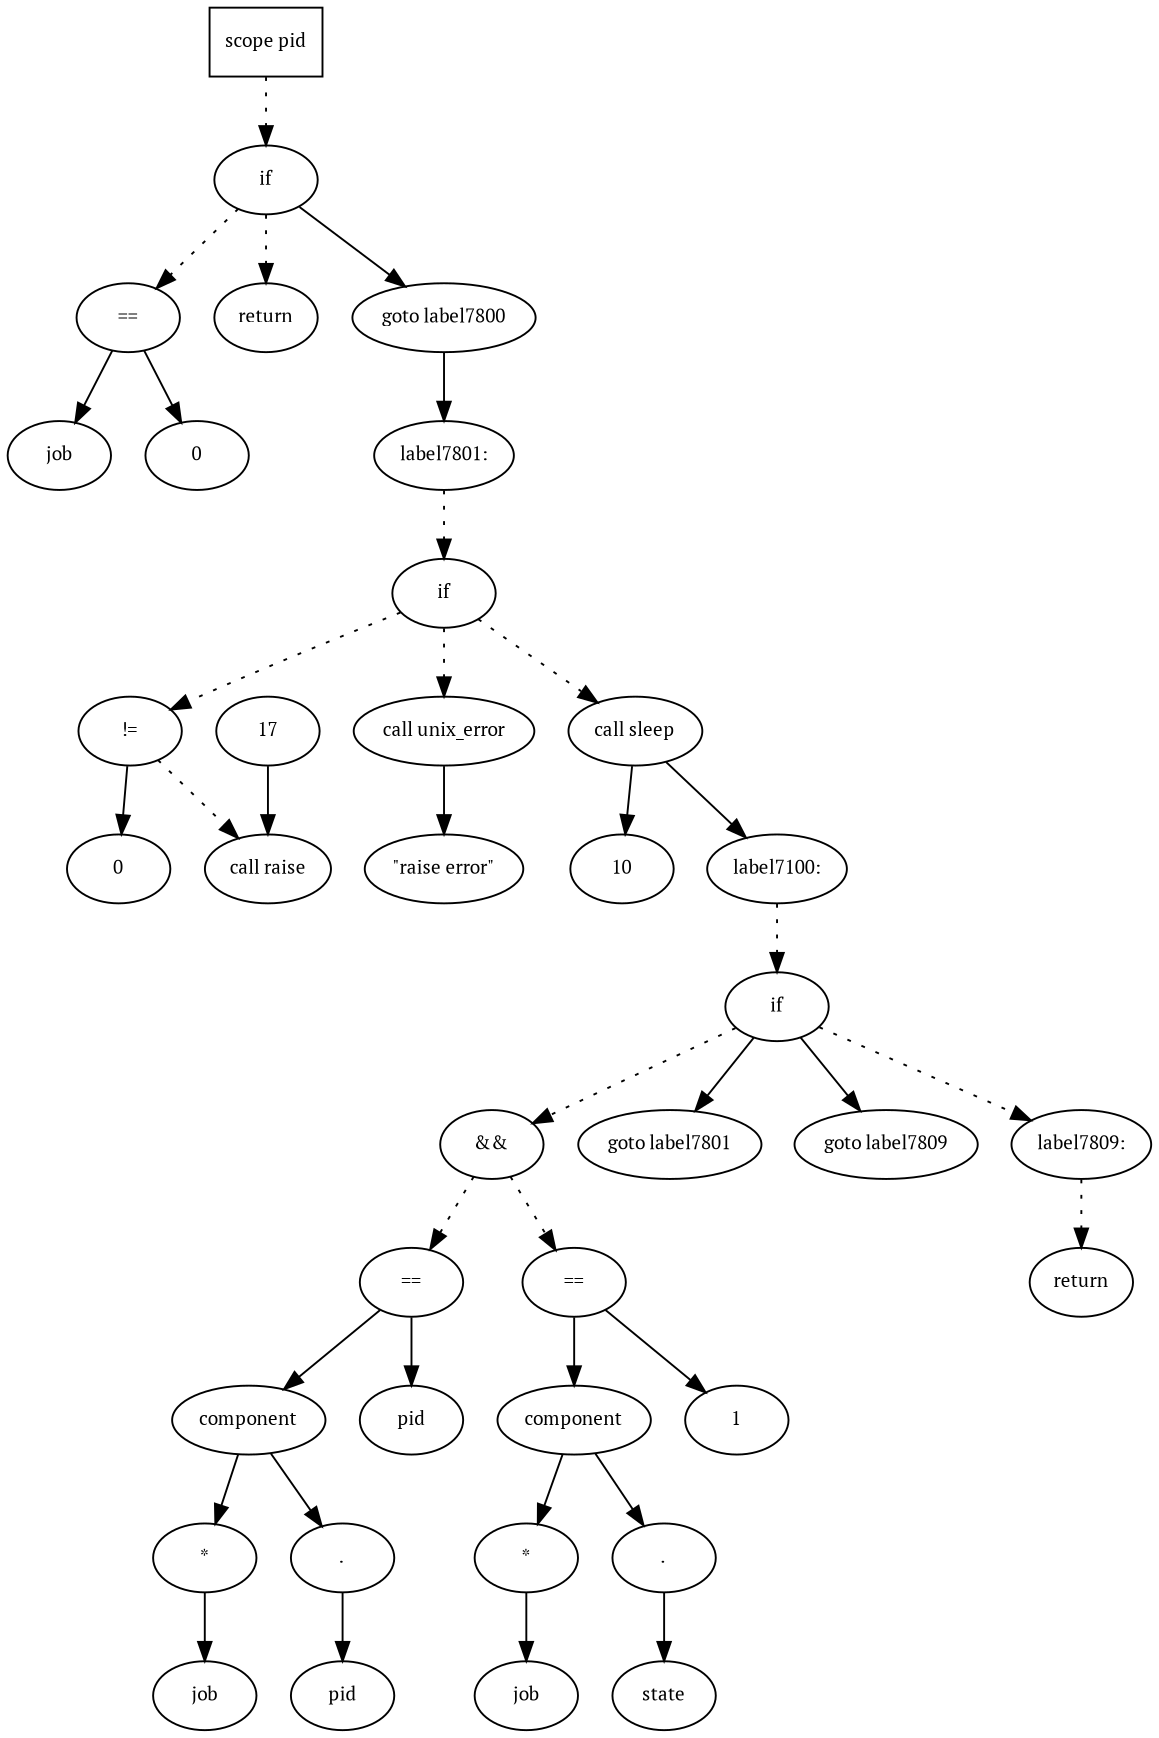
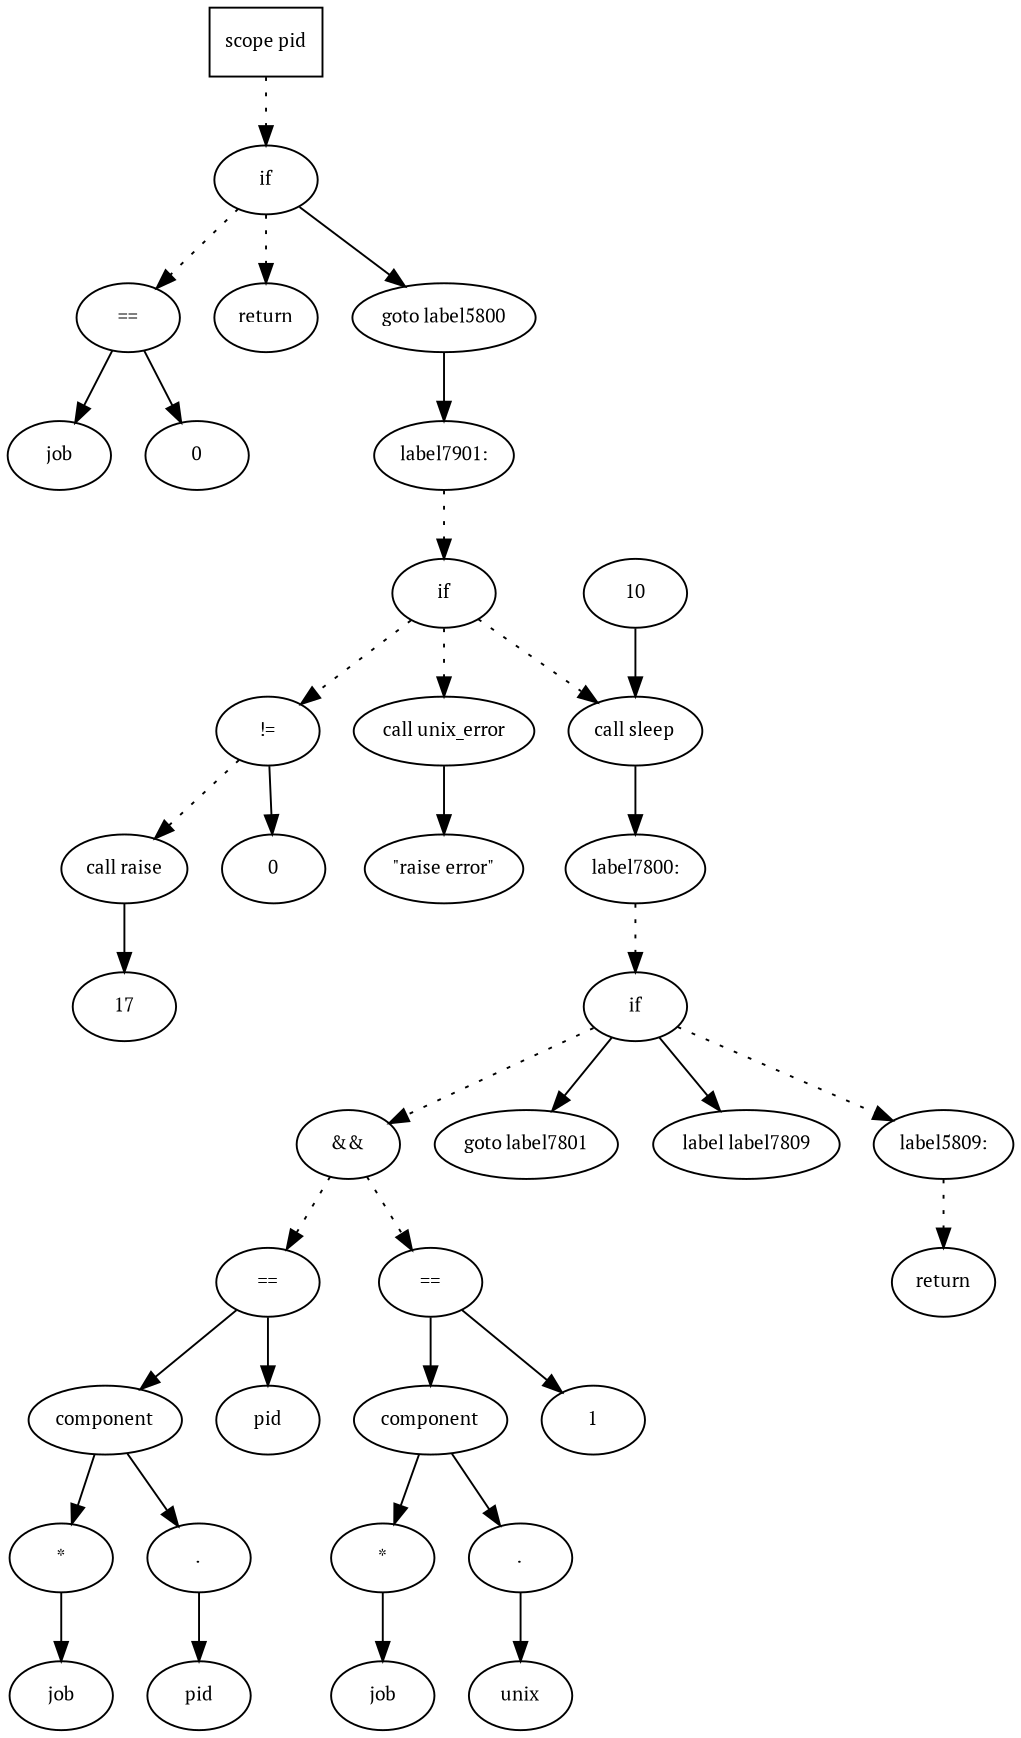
(444, 318) -> (444, 318)
(444, 456) -> (444, 456)
(268, 791) -> (124, 928)
(630, 791) -> (635, 653)
(777, 869) -> (635, 869)
(886, 1145) -> (746, 1145)
(1081, 1145) -> (944, 1145)
(664, 1696) -> (521, 1696)
